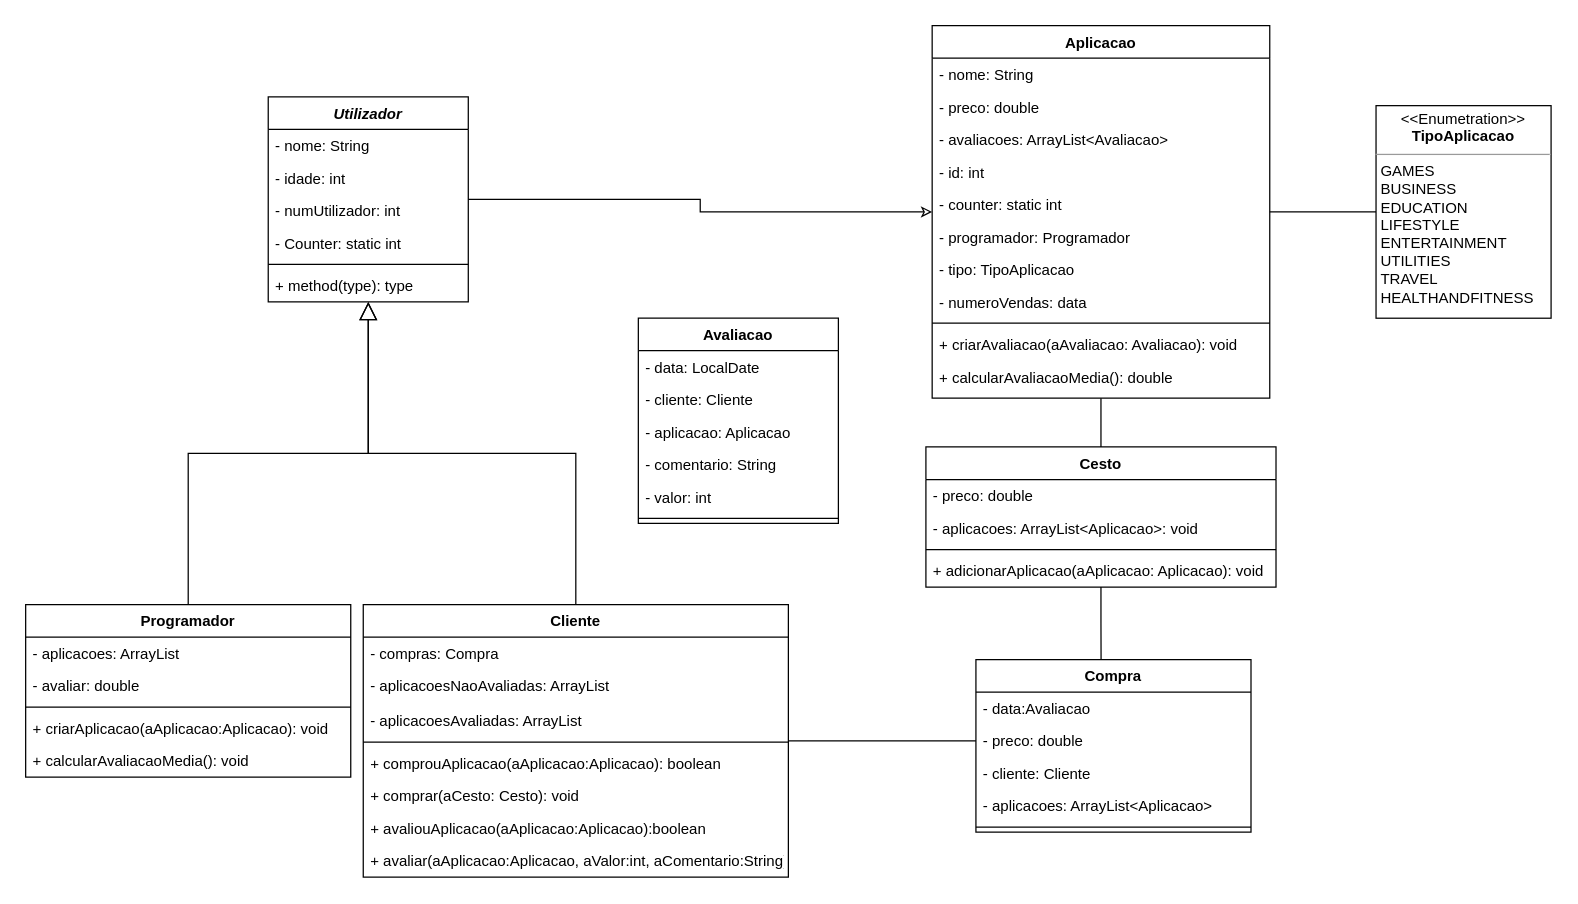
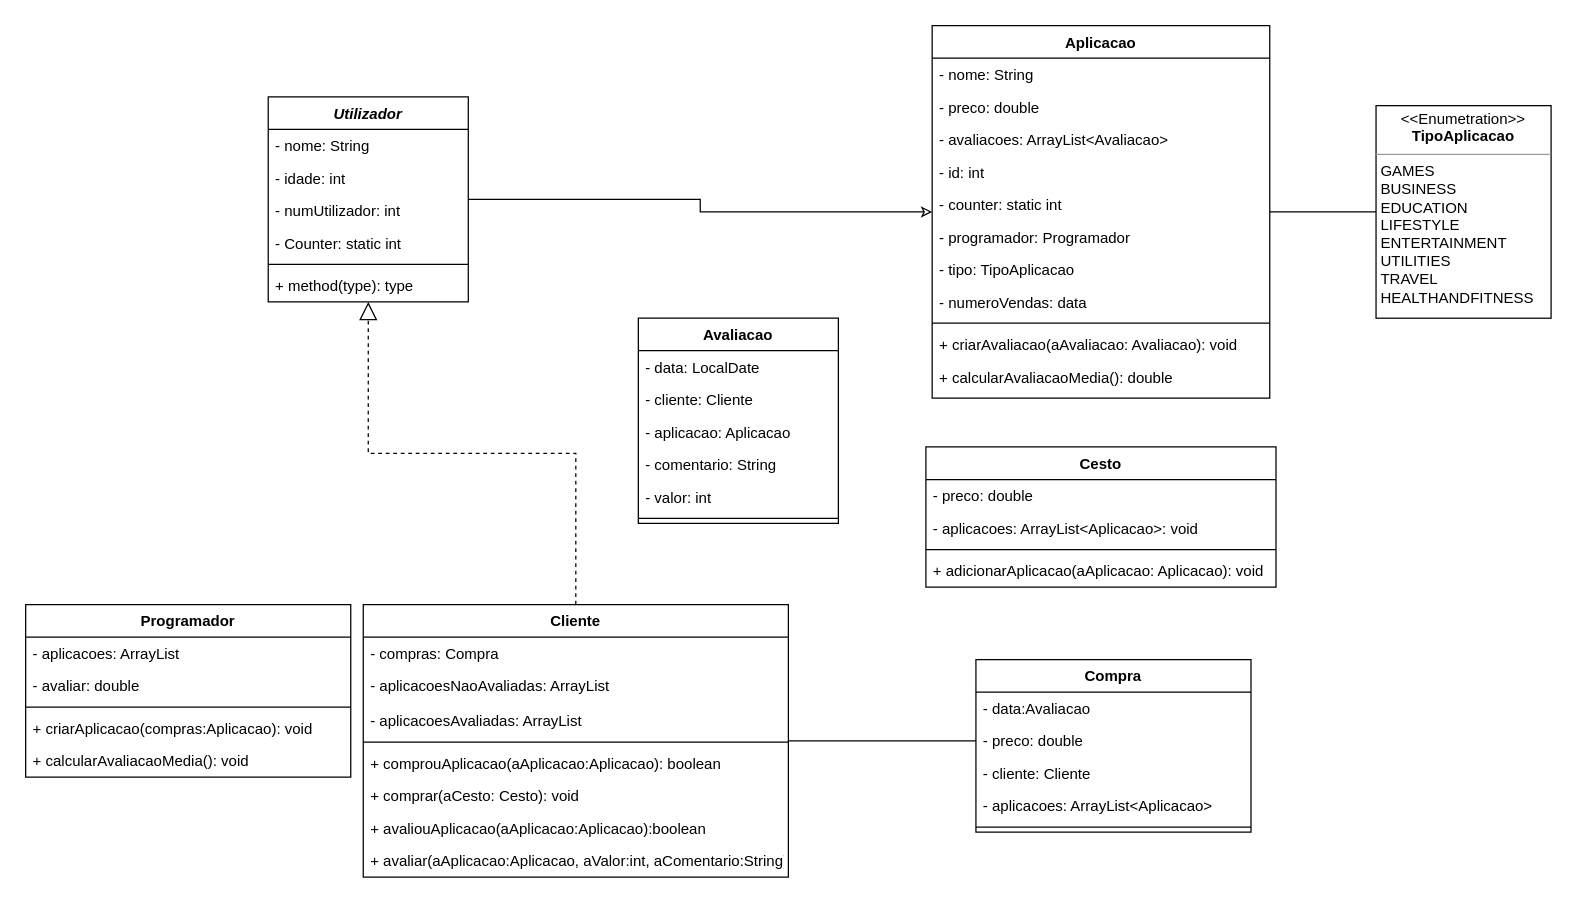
(1101, 423) -> none
(201, 453) -> none
(548, 453) -> (548, 453)
(1101, 624) -> none
(194, 729) -> (185, 729)
